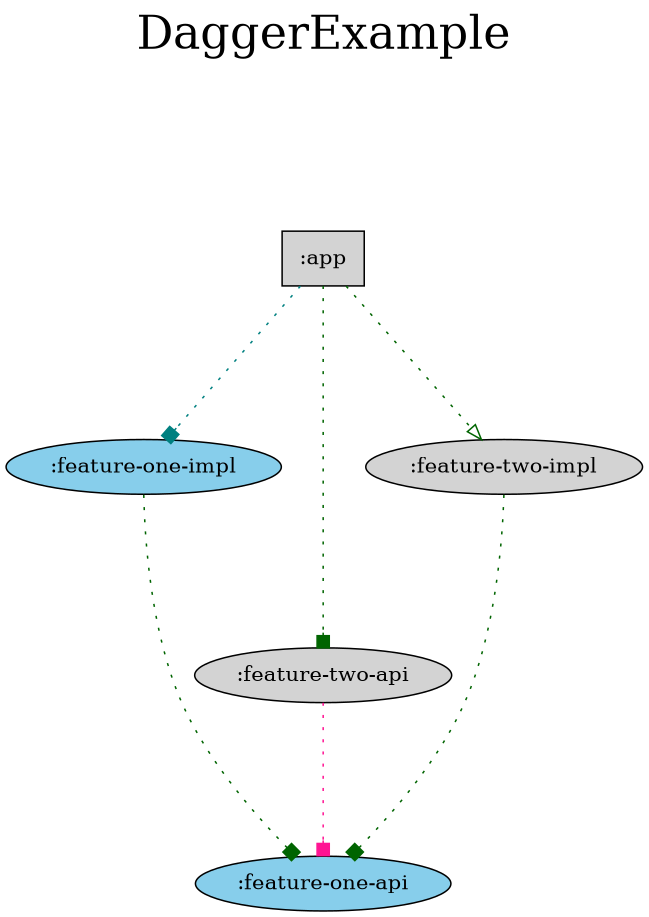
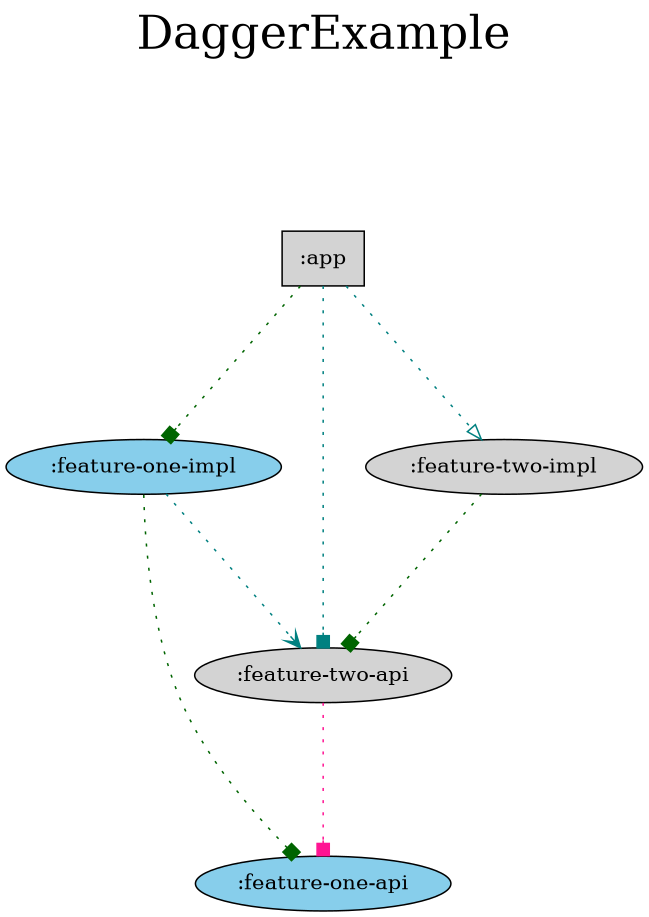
(239, 357) -> (239, 357)
(409, 357) -> (409, 357)
(323, 459) -> (323, 459)
none -> (228, 565)
(471, 686) -> (419, 565)
